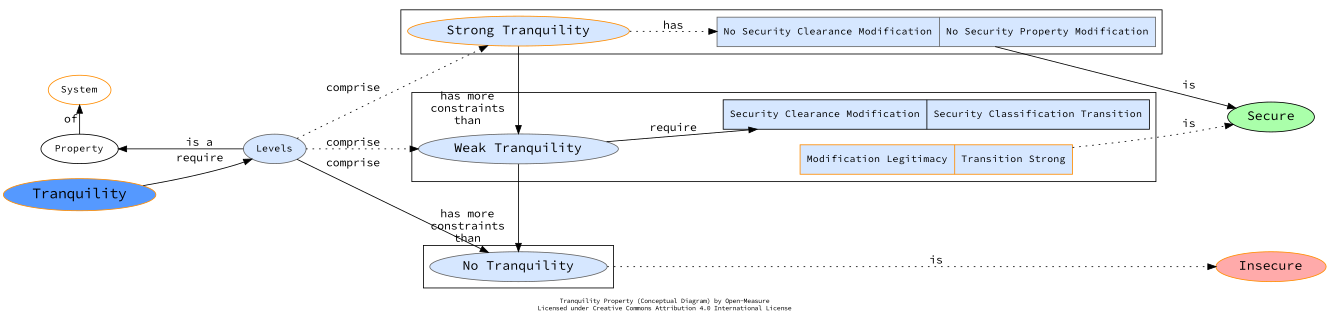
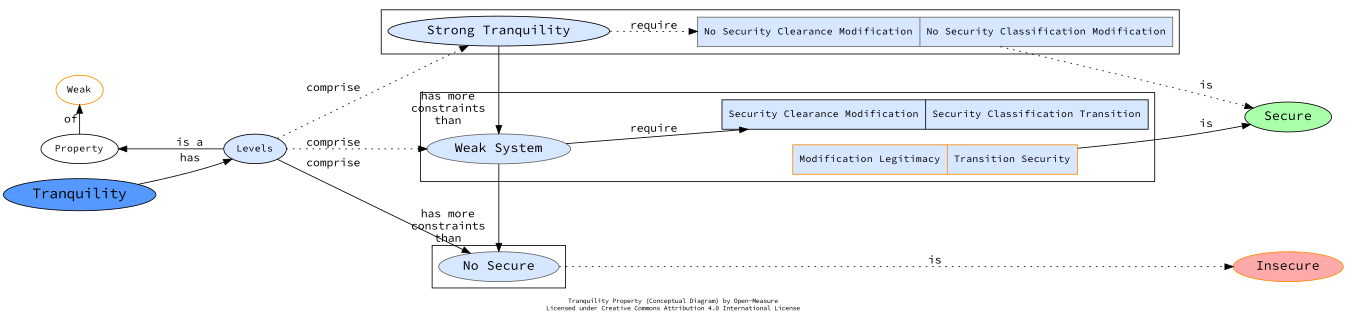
(673, 26) -> (654, 26)
(518, 31) -> (499, 31)
(1048, 31) -> (1046, 31)
(1112, 76) -> (1123, 75)
(80, 90) -> (80, 90)
(1149, 138) -> (1160, 139)
(275, 149) -> (255, 149)
(518, 149) -> (499, 149)
(200, 158) -> (190, 158)
(1014, 159) -> (1012, 159)
(80, 195) -> (80, 195)
(518, 267) -> (499, 267)
